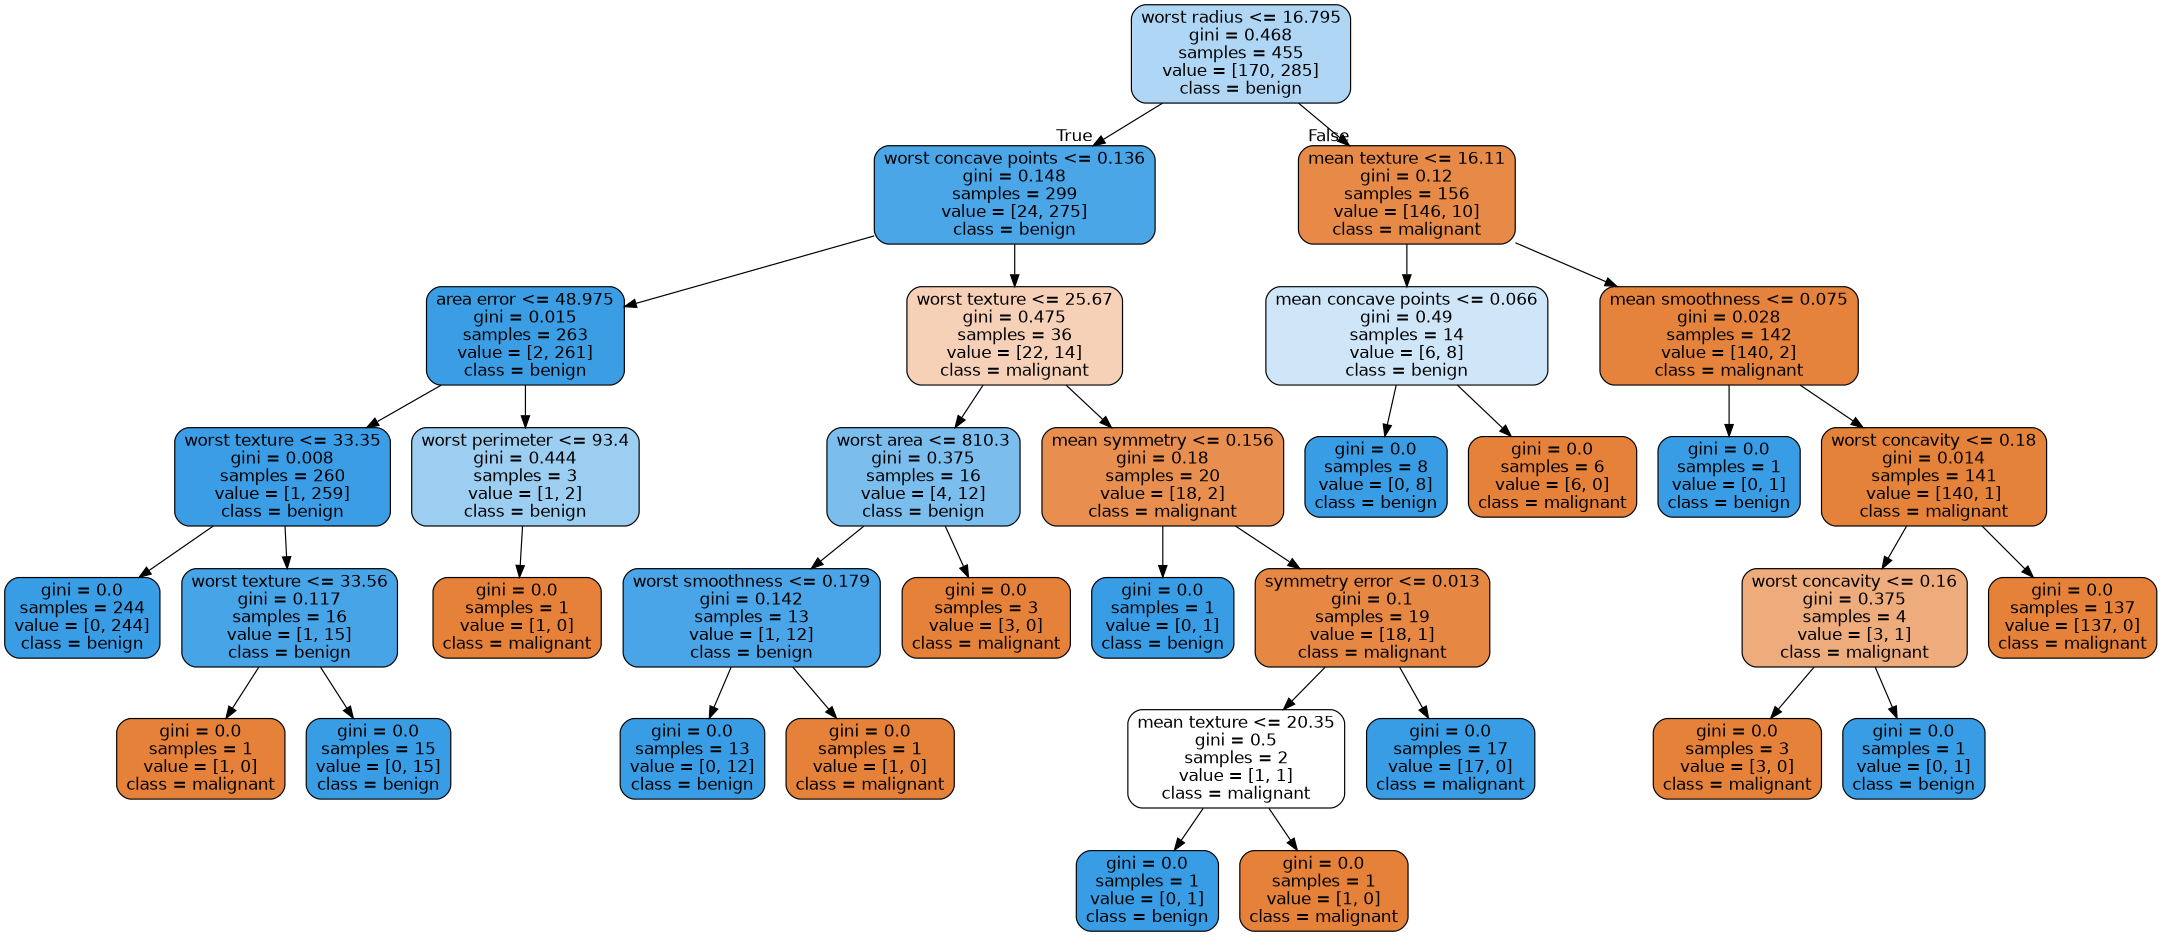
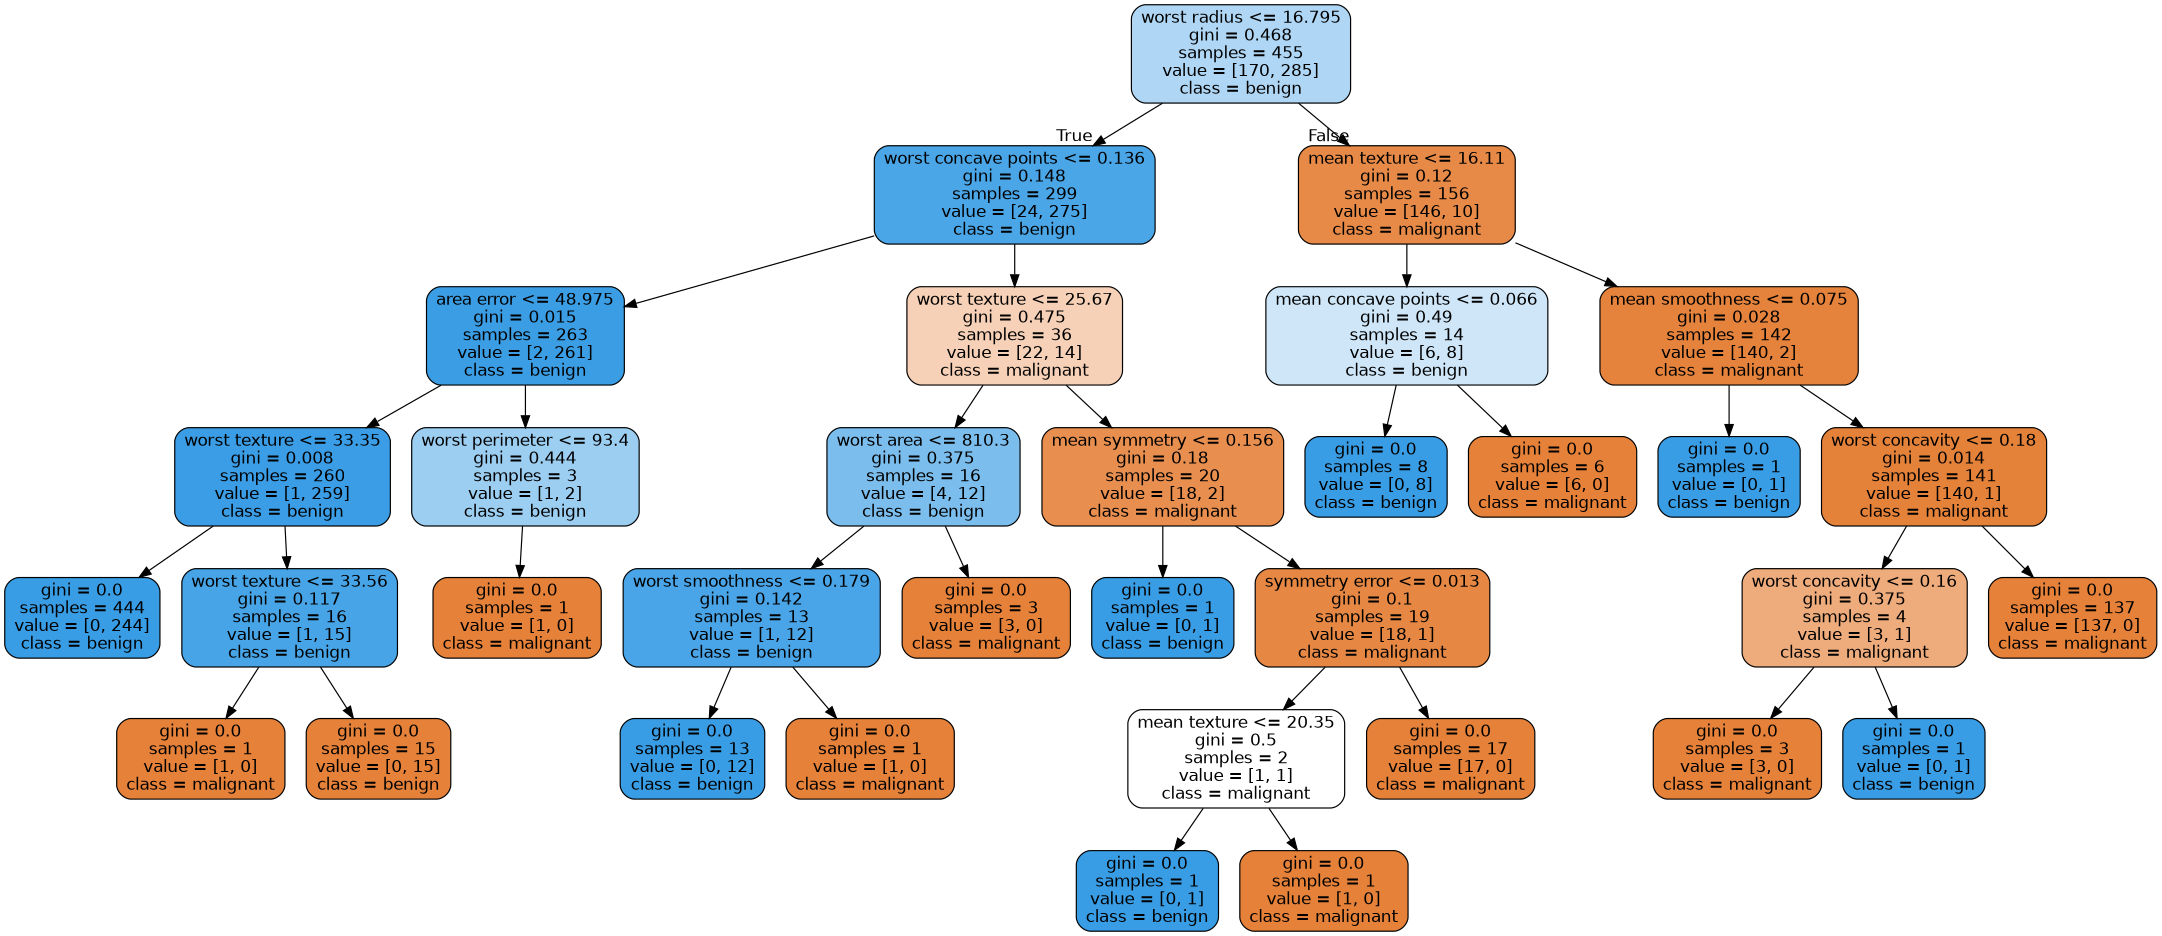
(82, 618) -> (82, 618)
(379, 759) -> (379, 759)
(1451, 759) -> (1451, 759)
